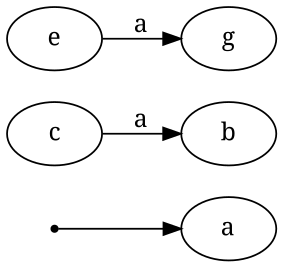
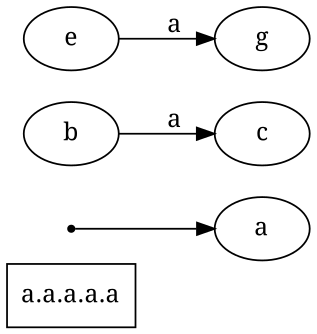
(133, 134) -> (158, 134)
none -> (71, 296)
